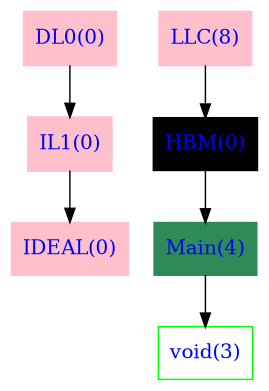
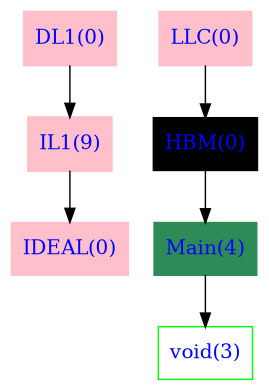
(70, 39) -> (70, 39)
(205, 39) -> (205, 39)
(70, 144) -> (70, 144)
